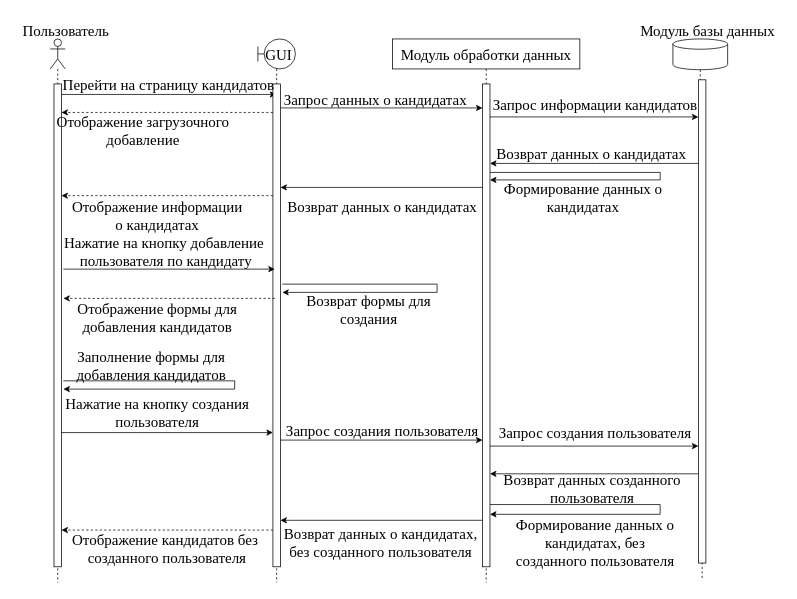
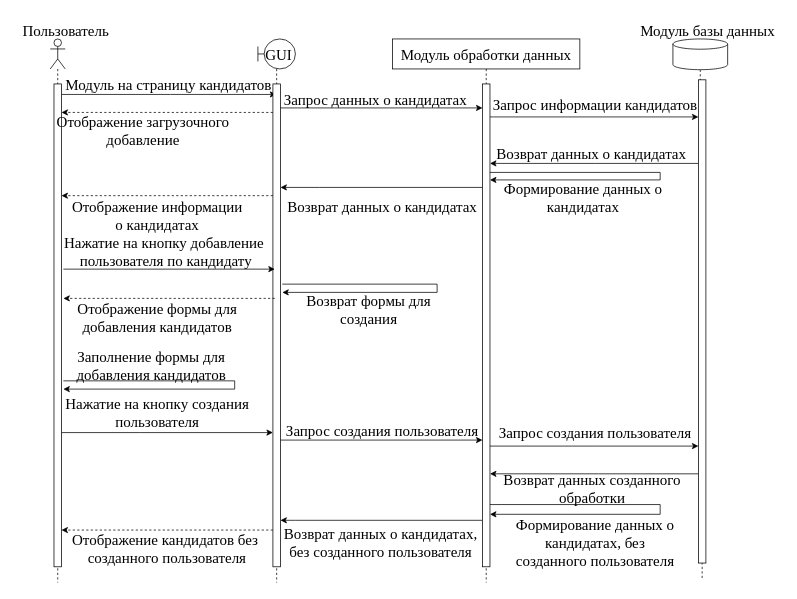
(169, 84) -> (169, 84)
(593, 489) -> (593, 489)
